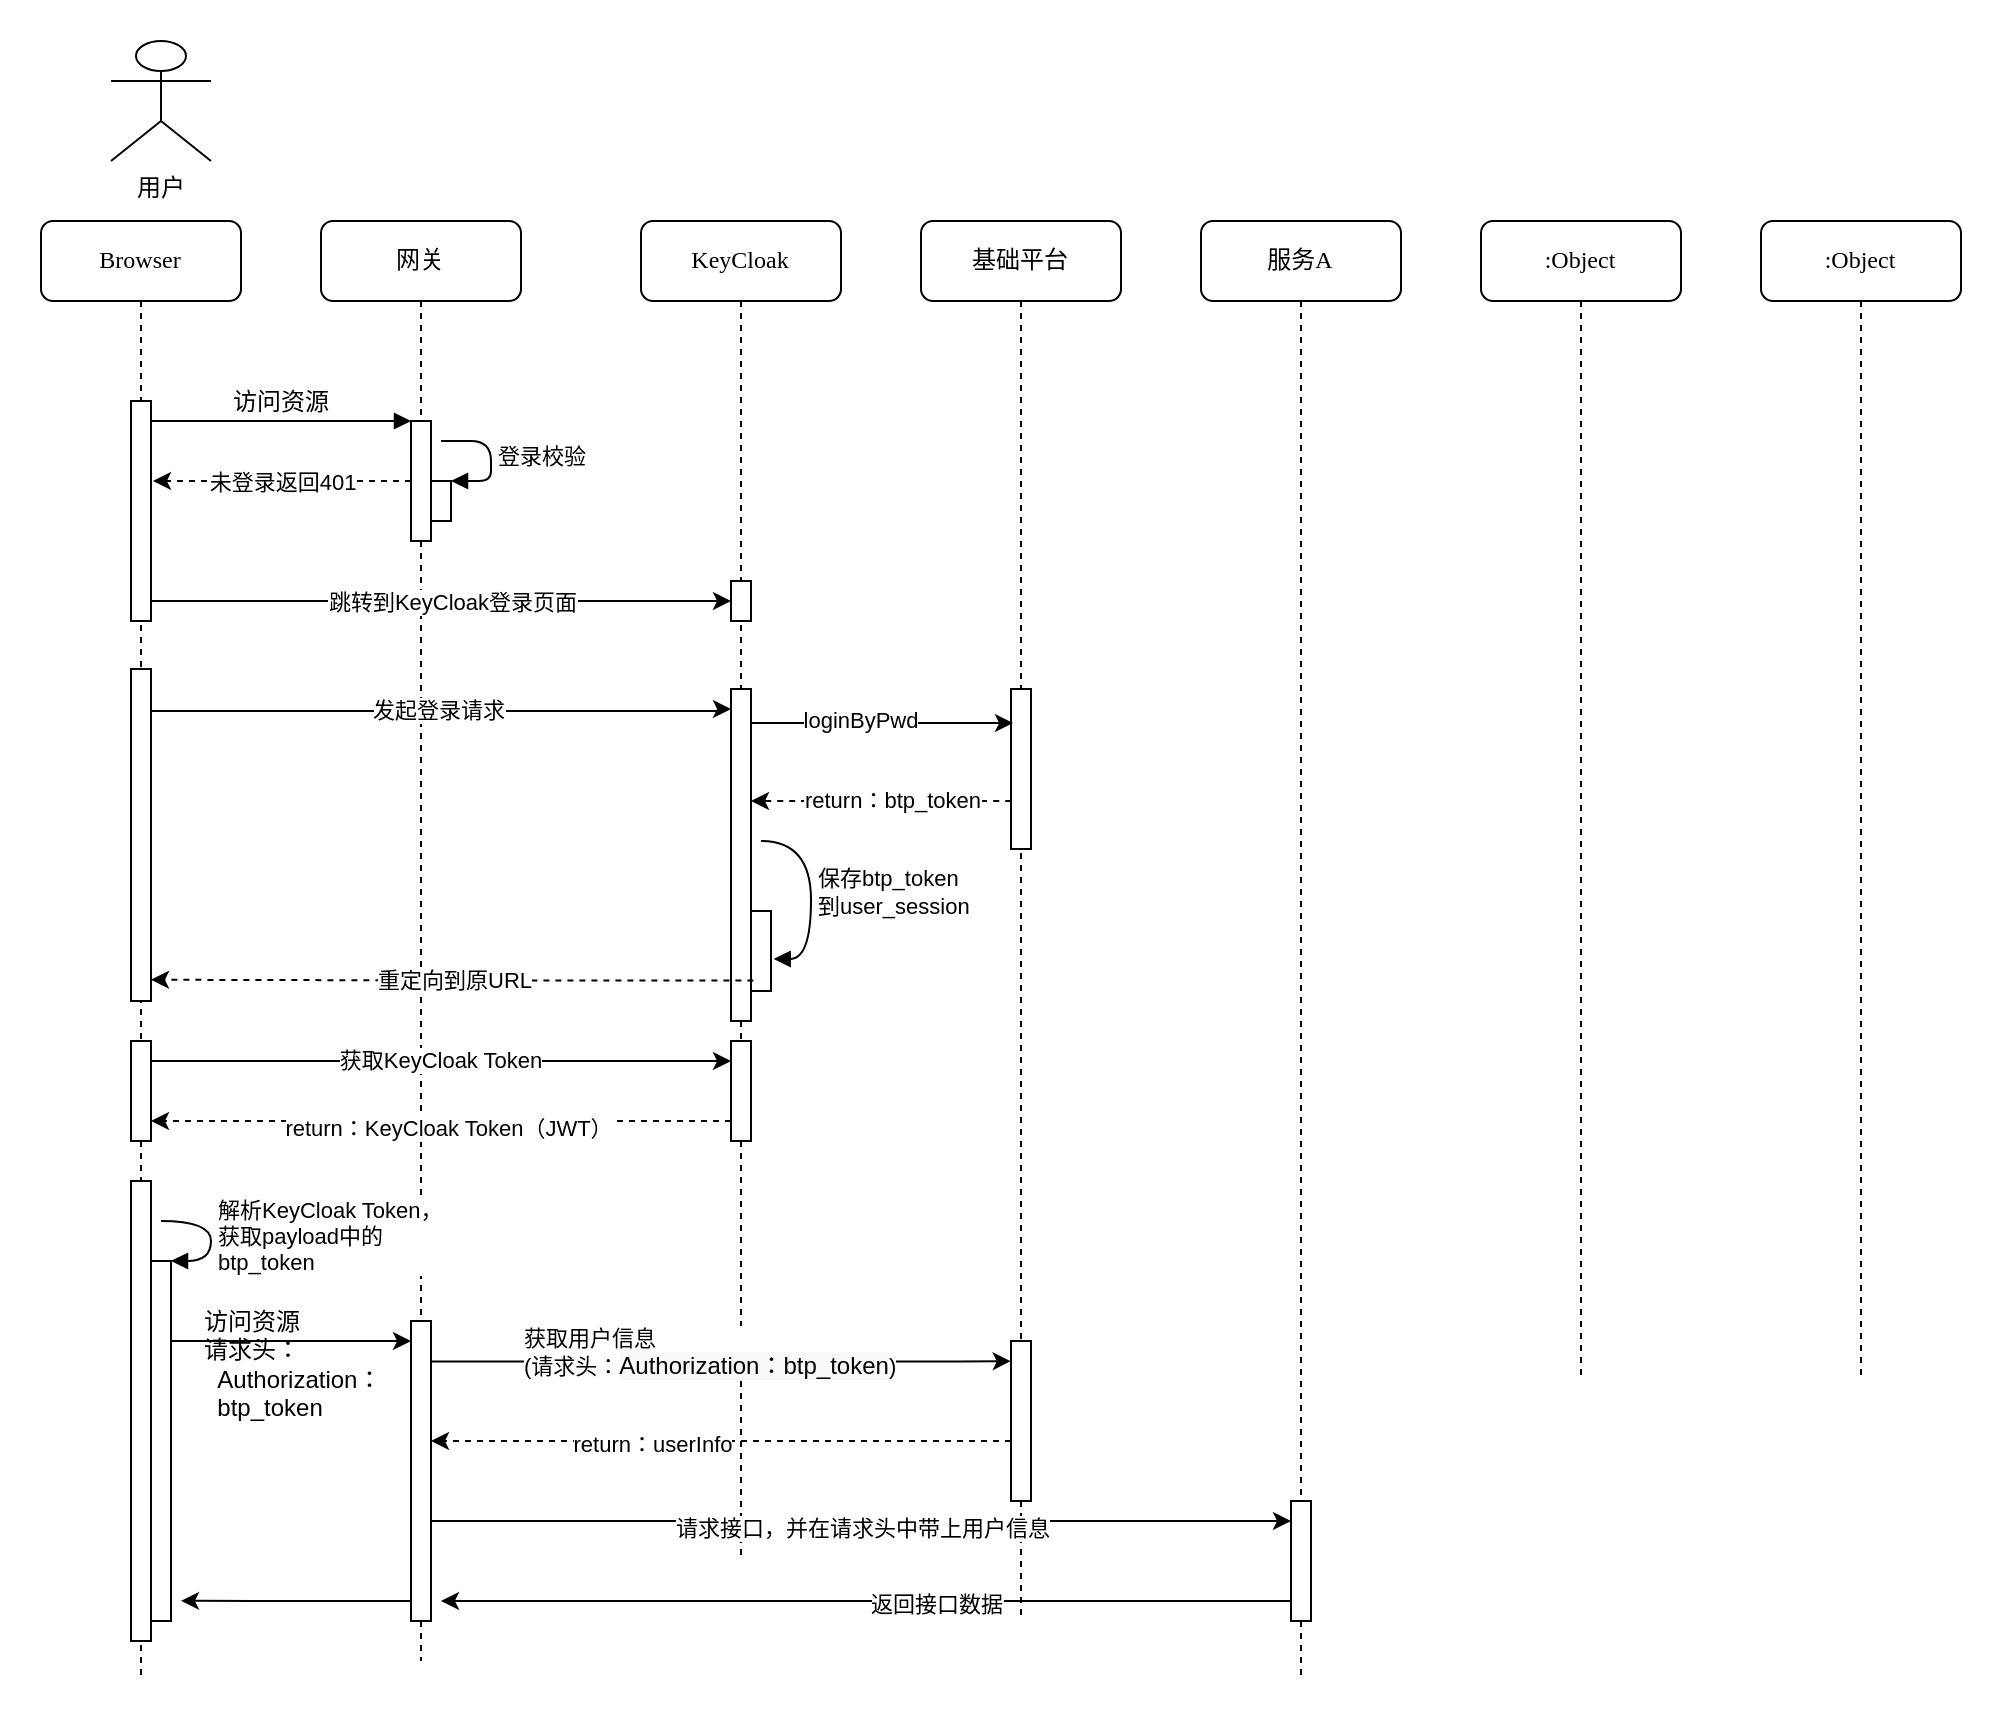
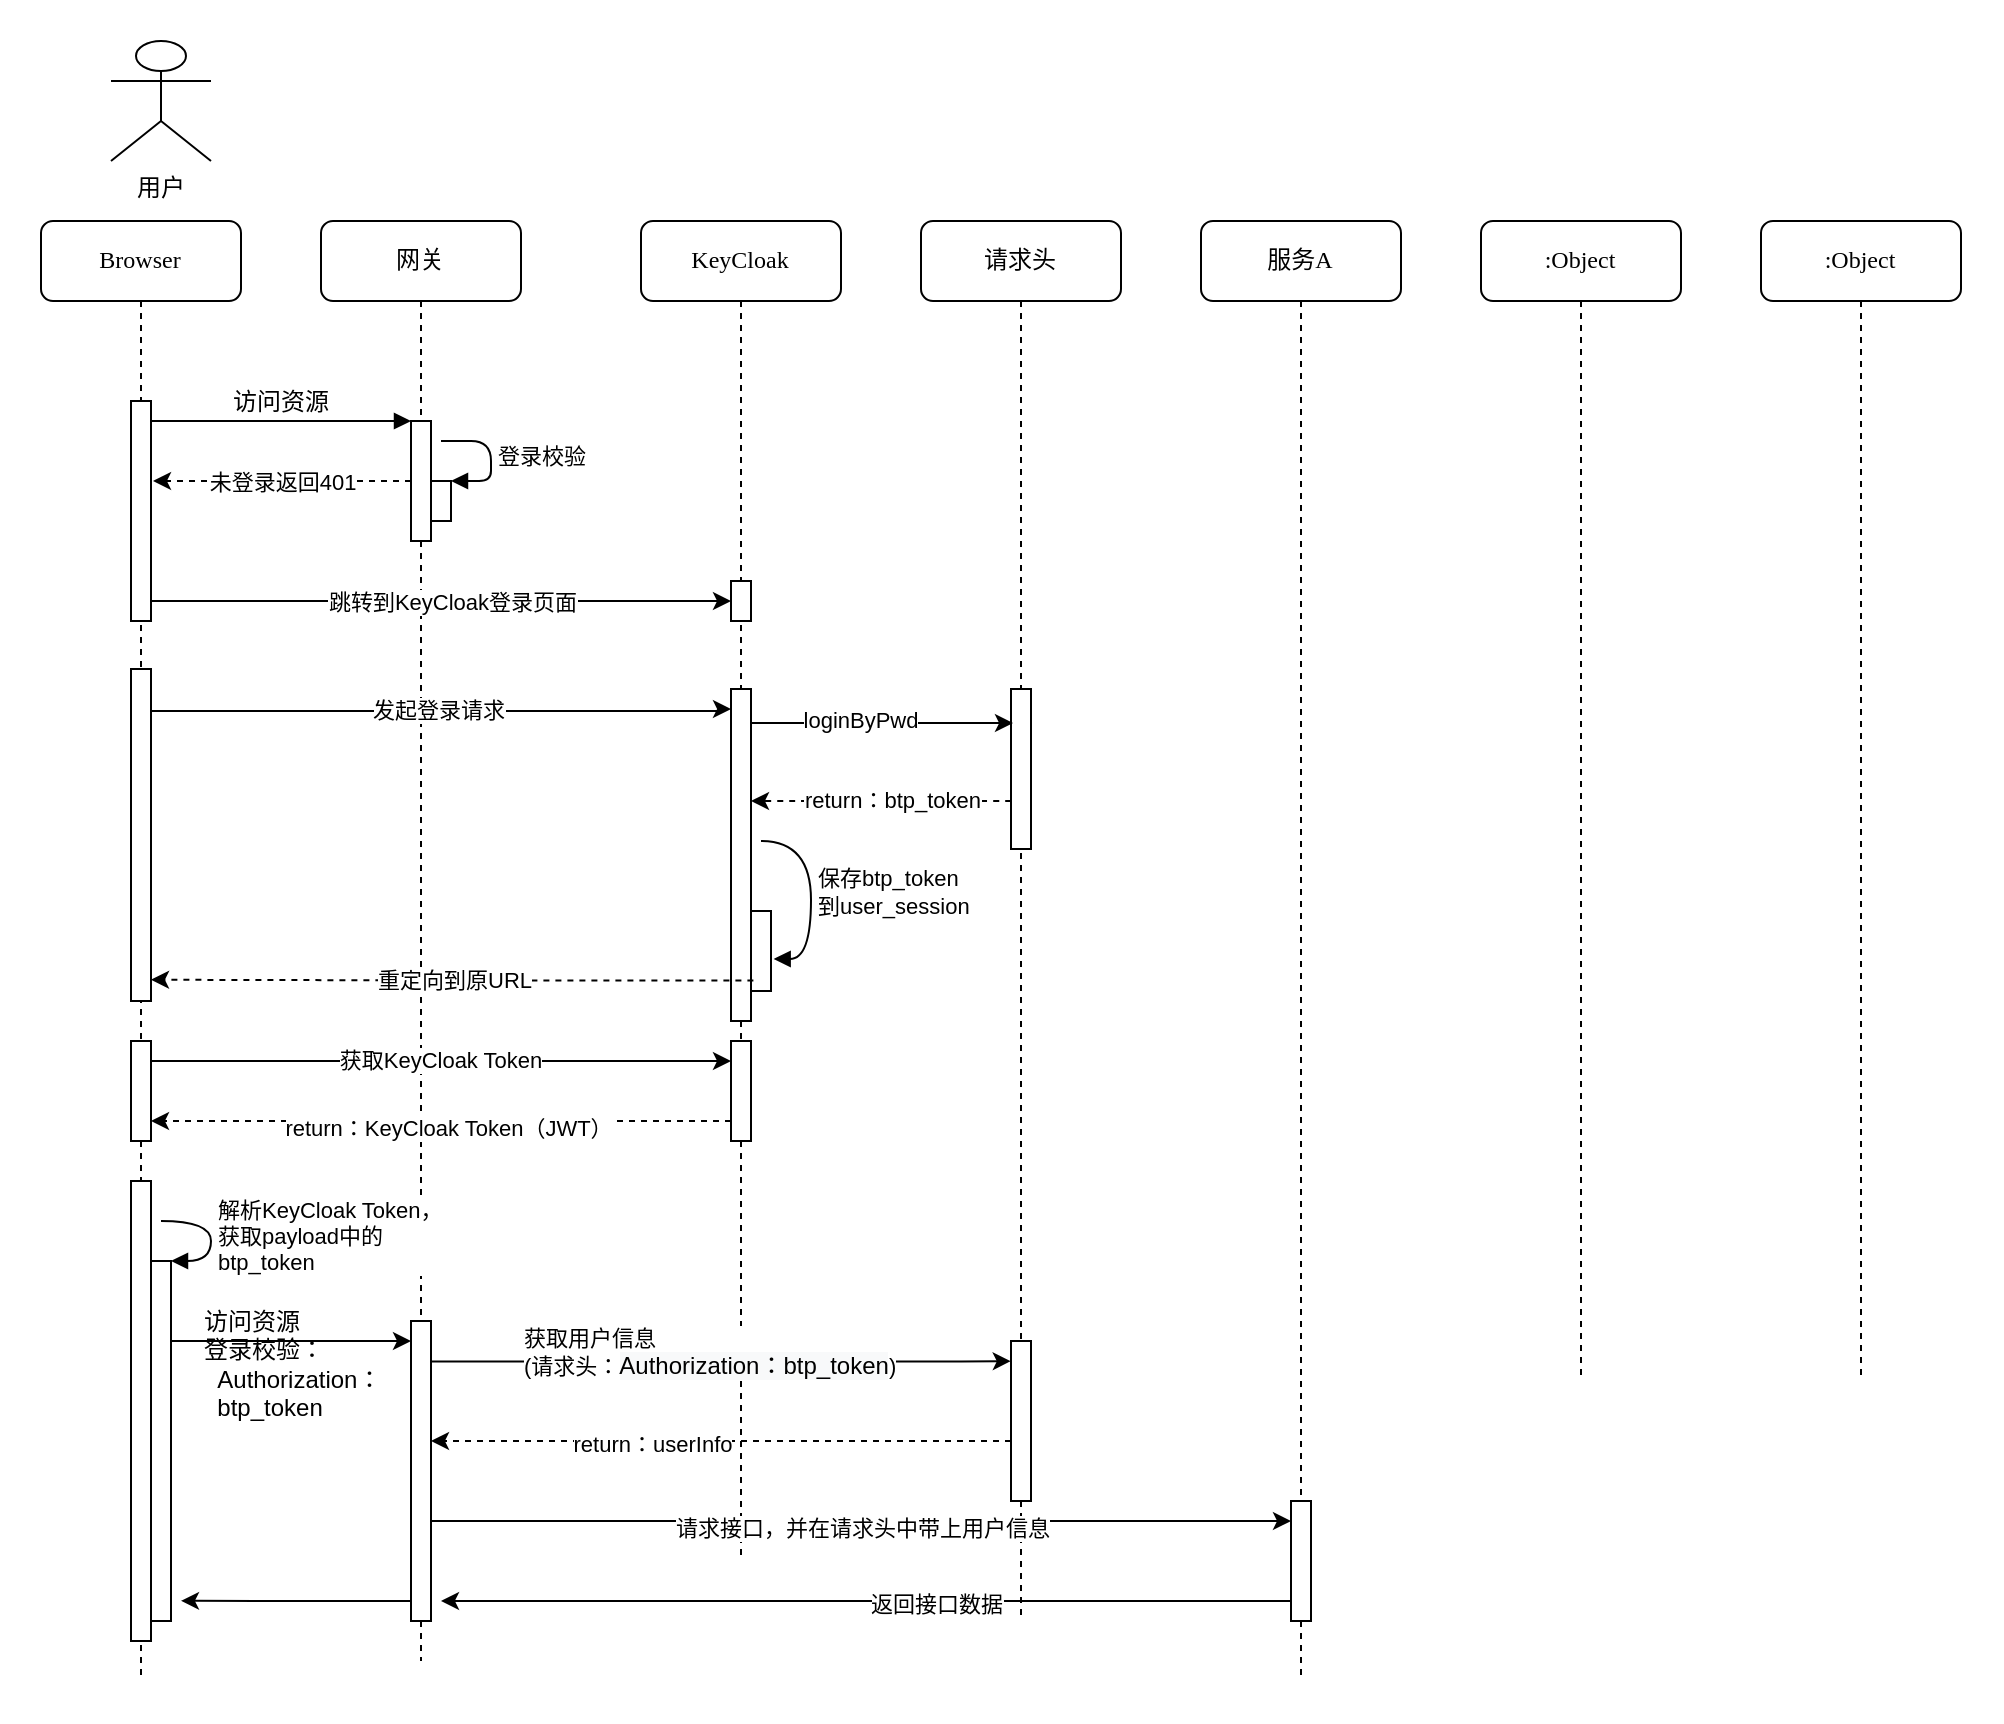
(1021, 261) -> (1021, 261)
(298, 1365) -> (298, 1365)
